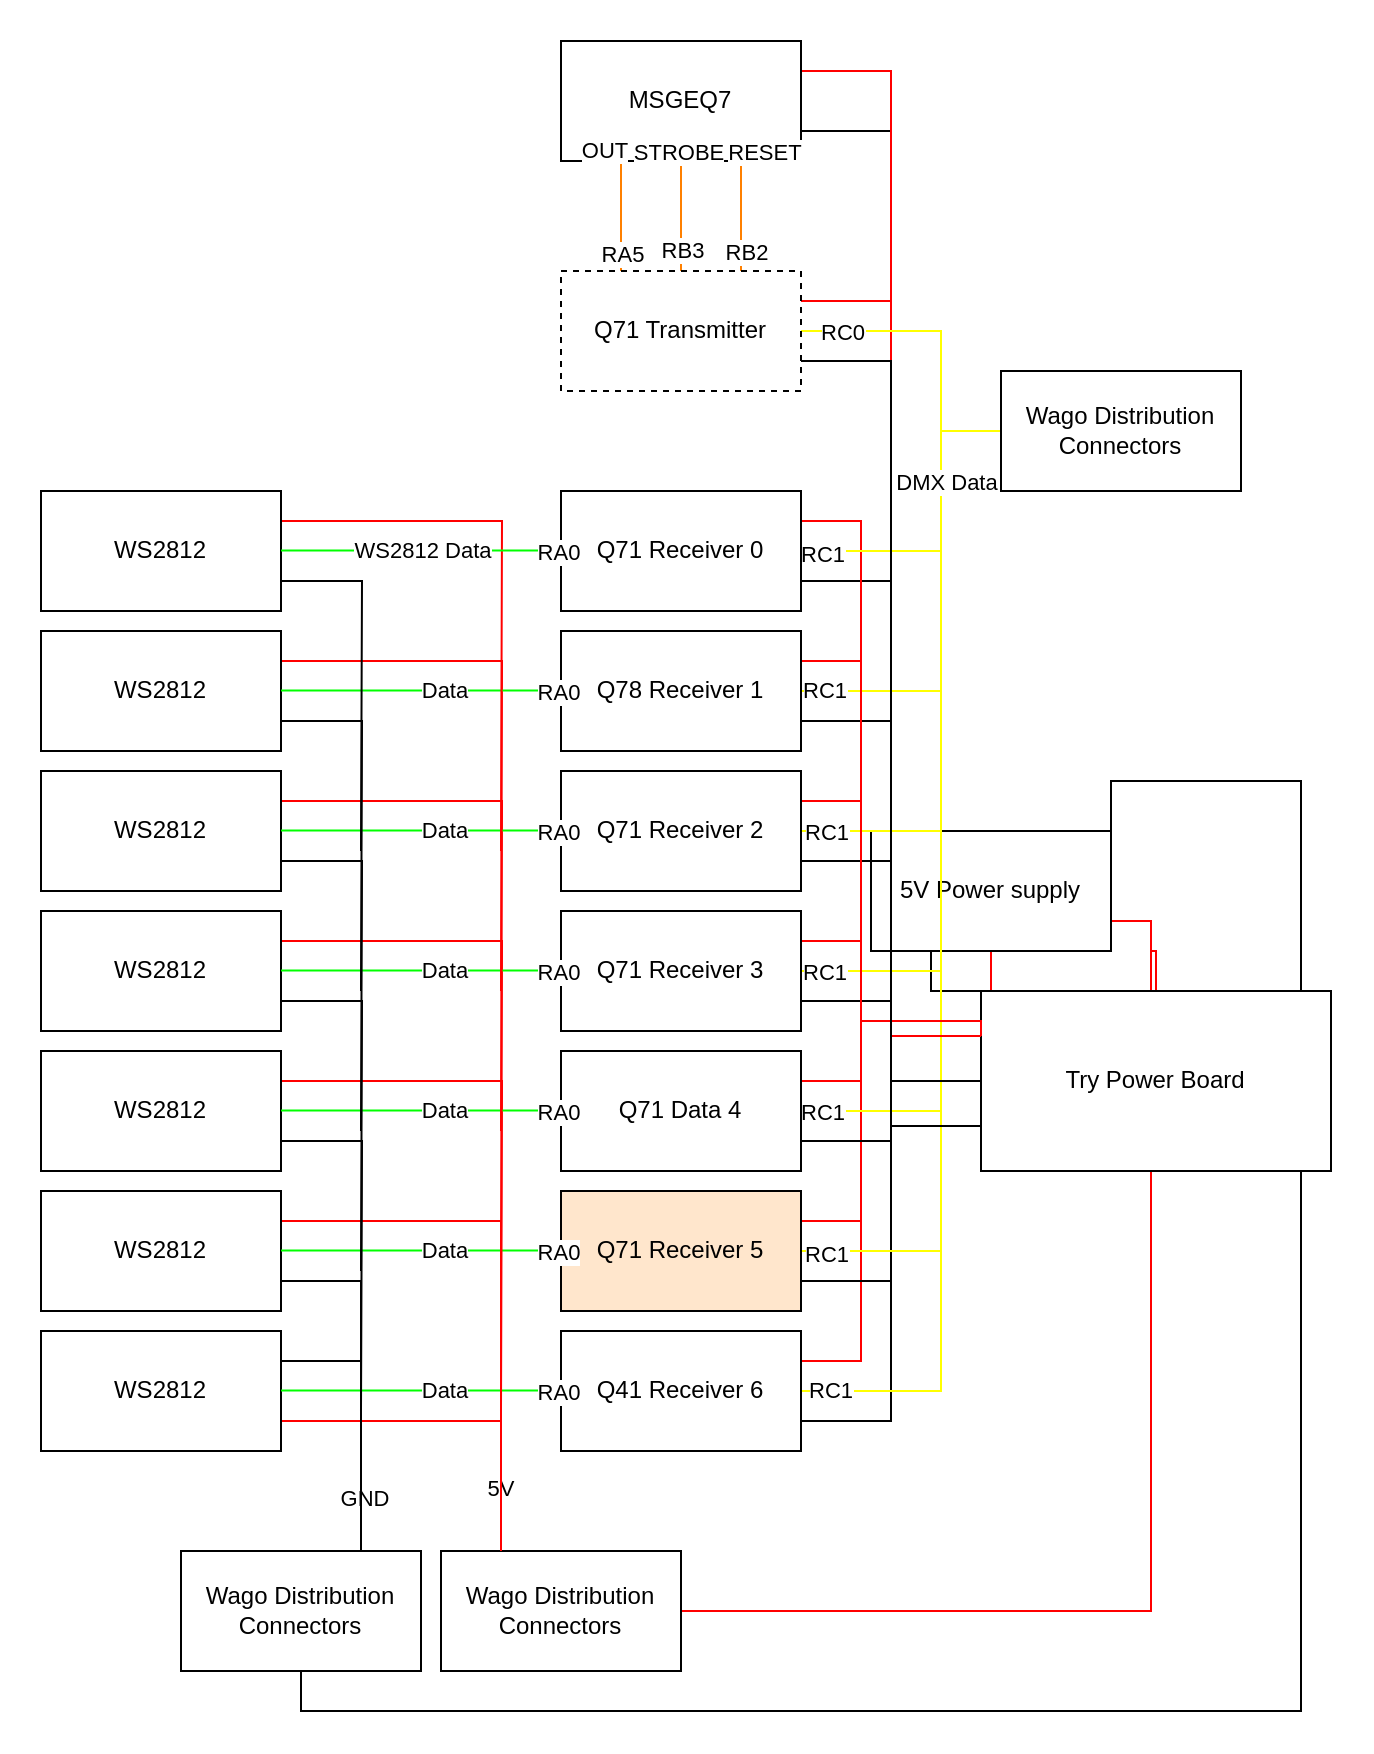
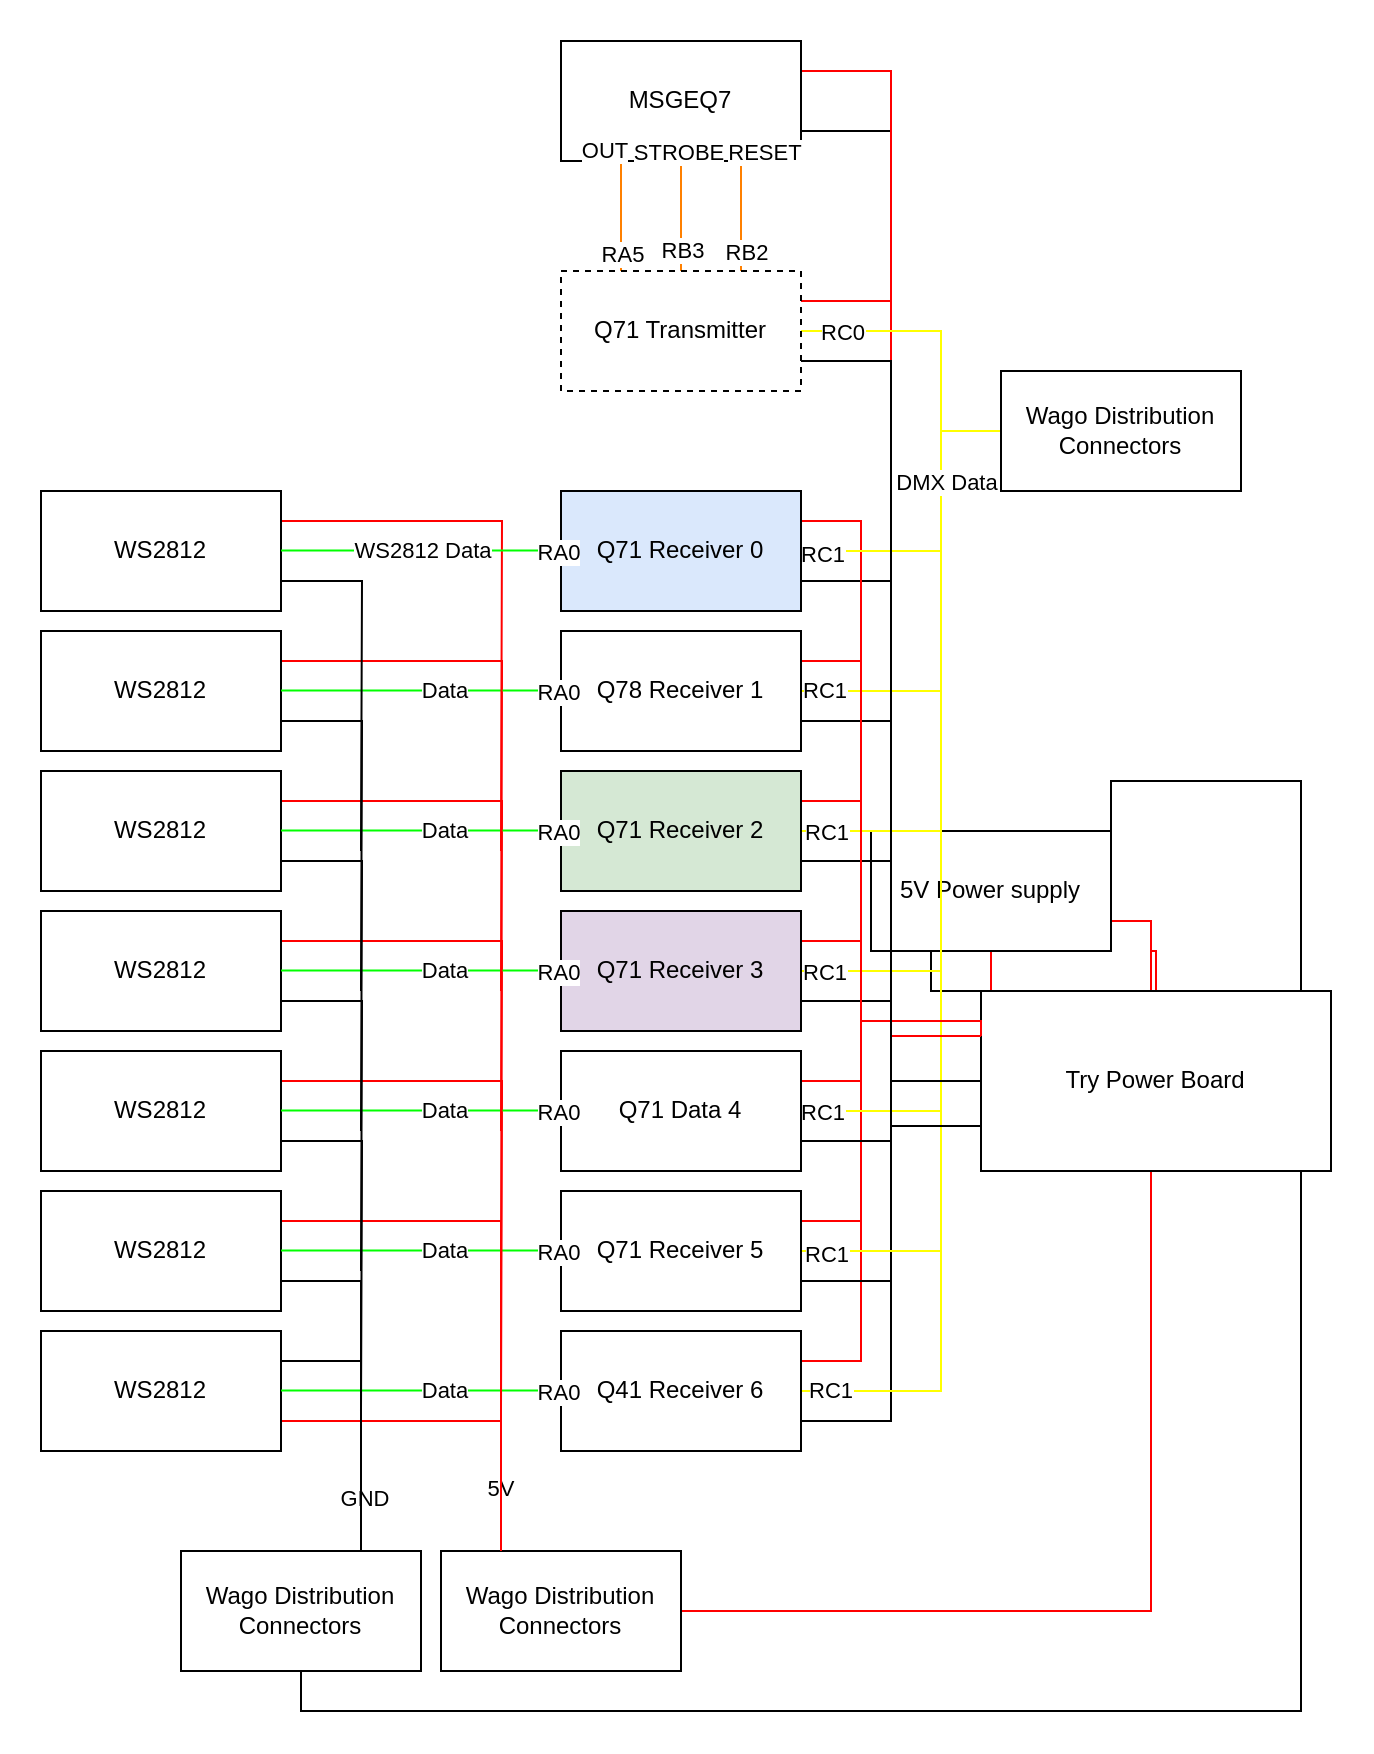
(681, 551) -> (681, 551)
(681, 831) -> (681, 831)
(681, 971) -> (681, 971)
(681, 1251) -> (681, 1251)
